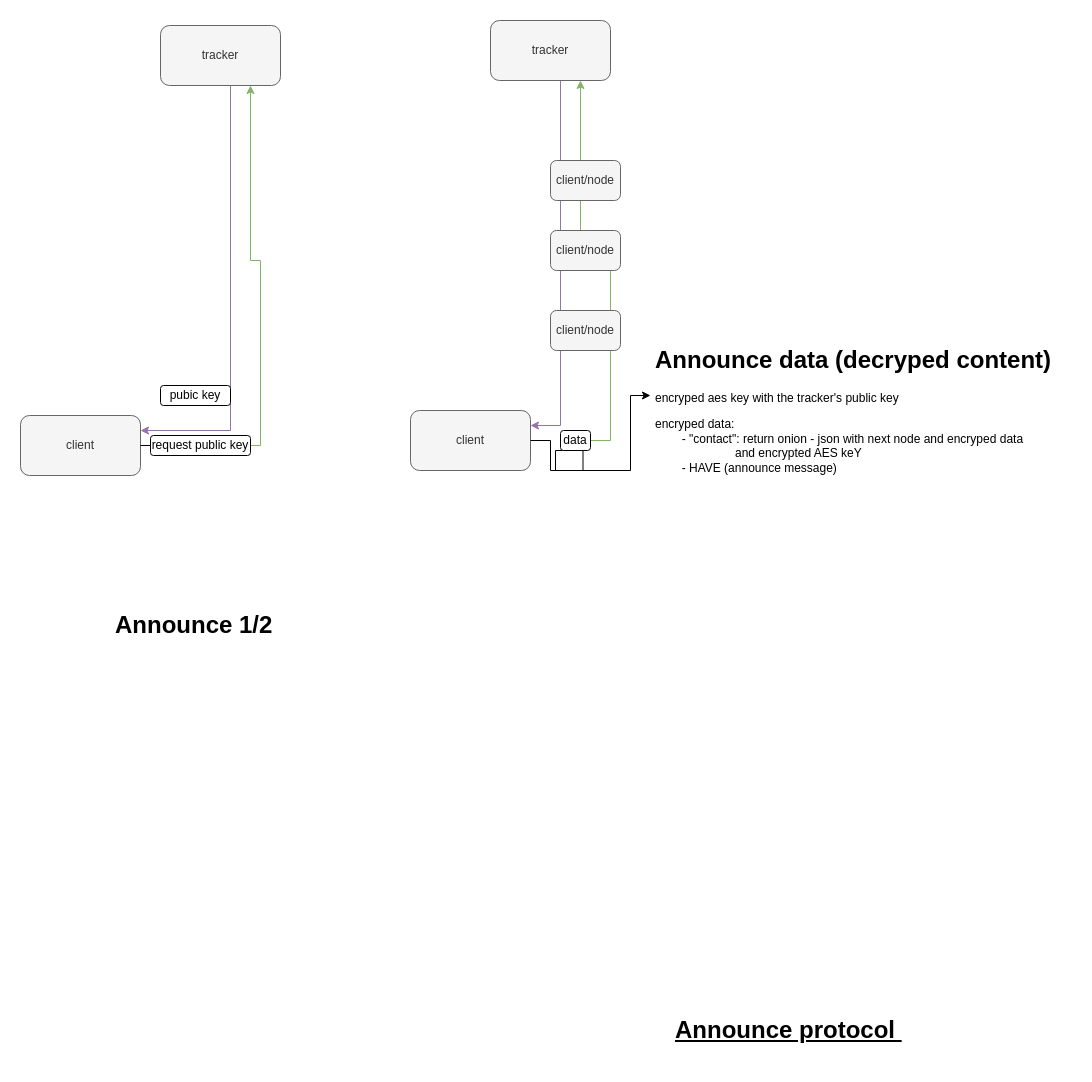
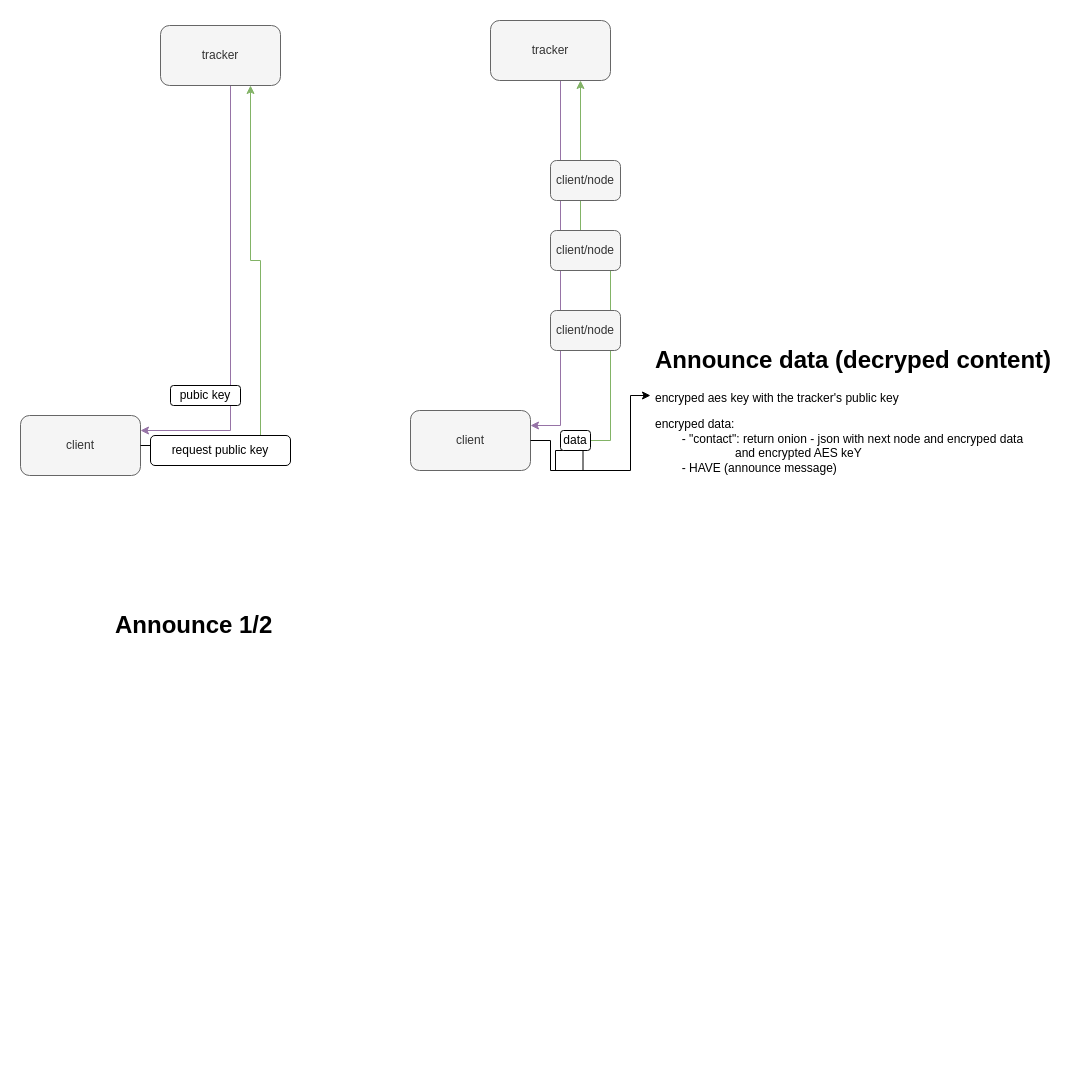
(196, 396) -> (206, 396)
(201, 446) -> (221, 451)
(796, 1036) -> none
